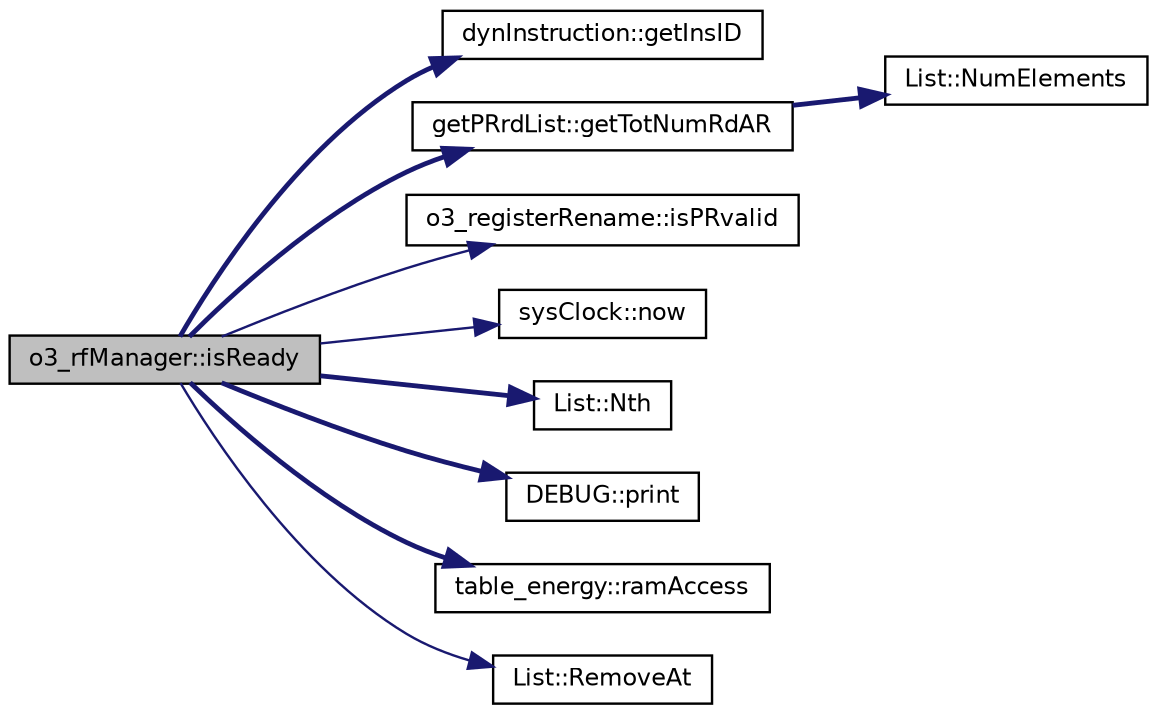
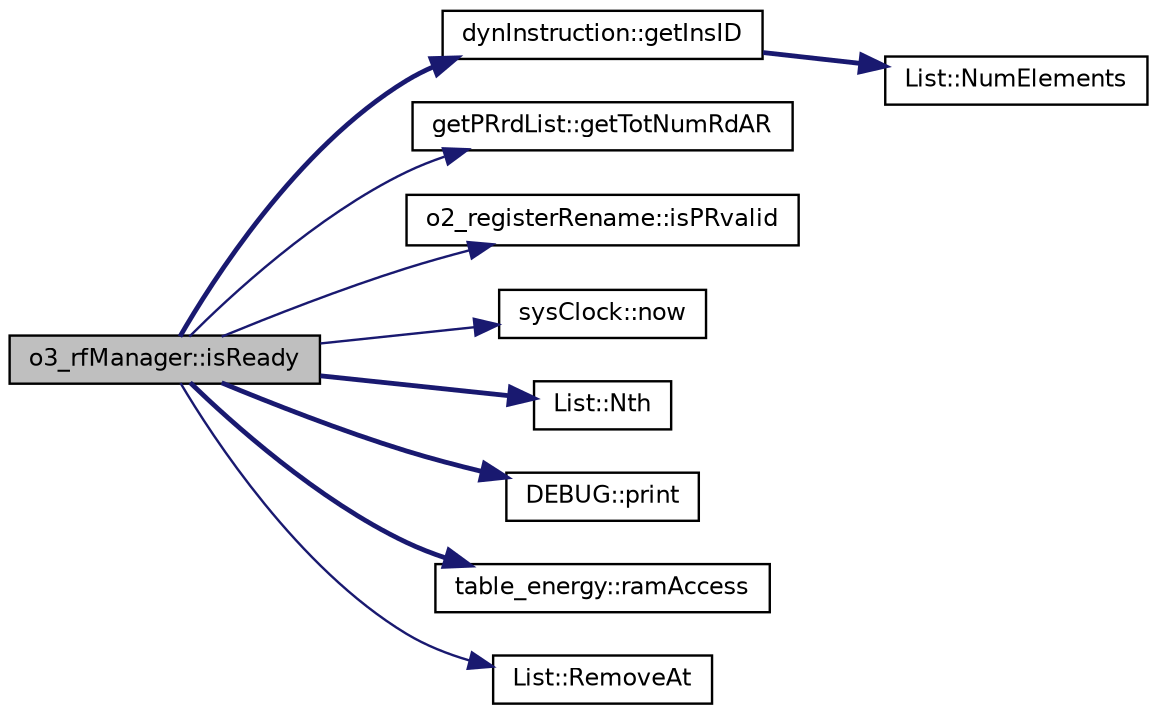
(826, 102) -> (812, 58)
(603, 220) -> (603, 220)
(308, 233) -> (308, 233)
